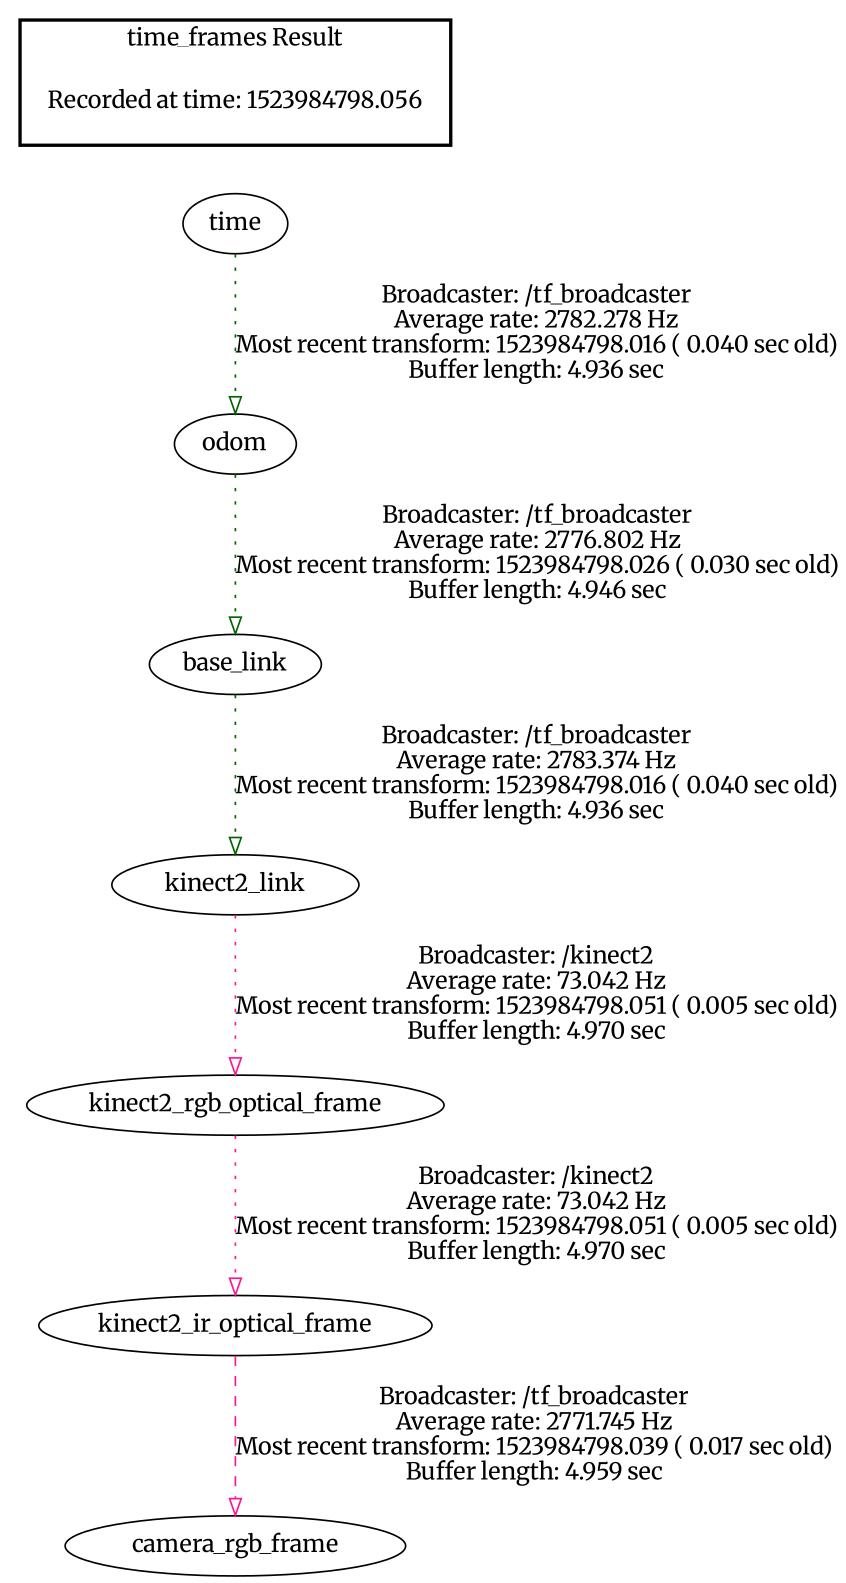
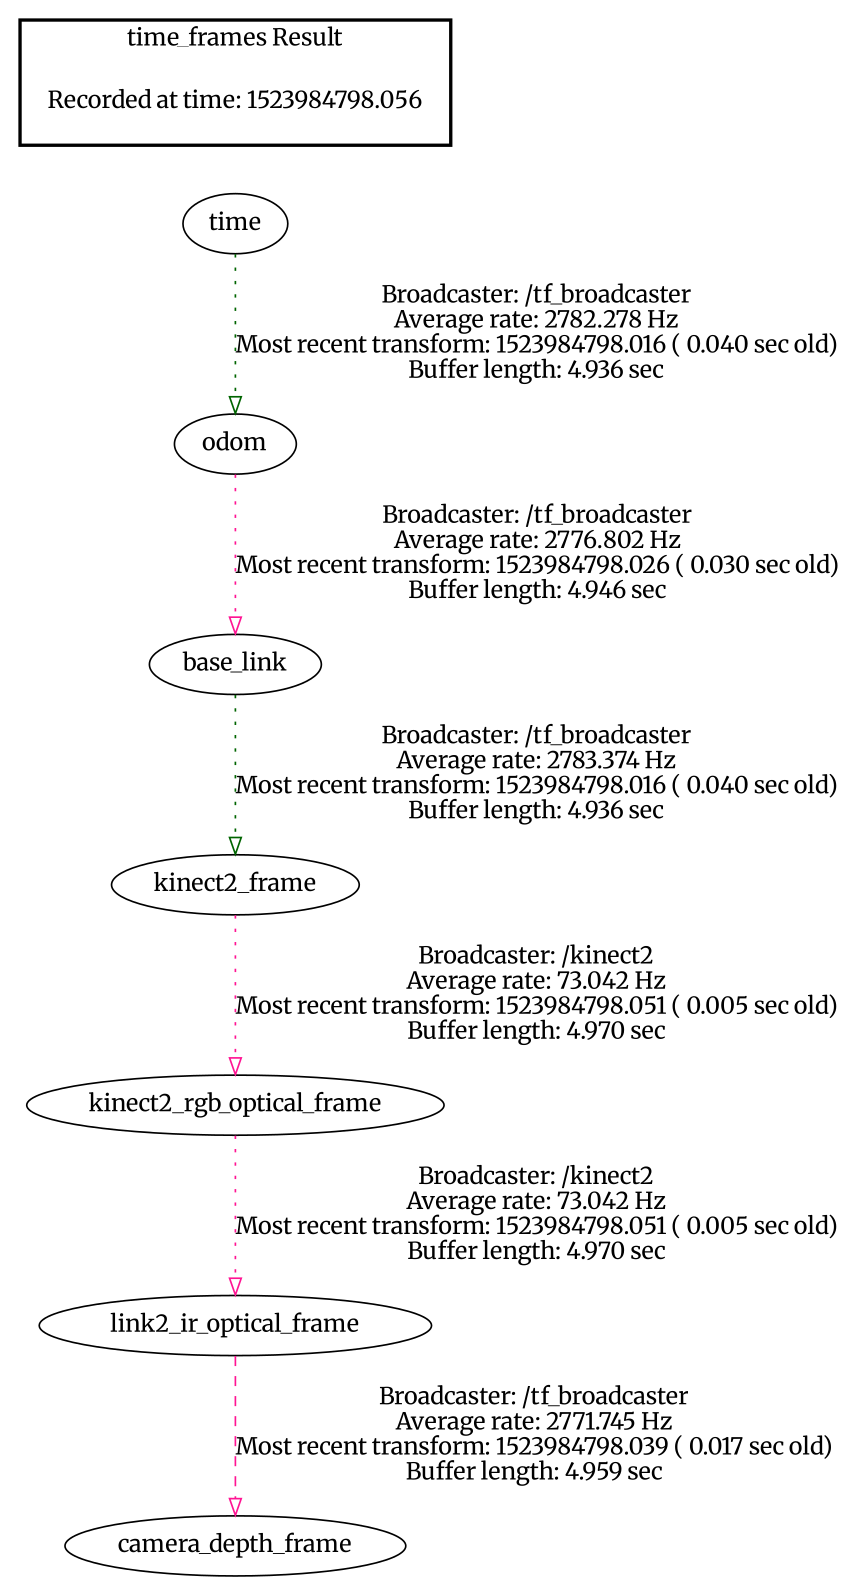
(235, 546) -> (235, 546)
(235, 885) -> (235, 885)
(235, 1326) -> (235, 1326)
(235, 1546) -> (235, 1546)
